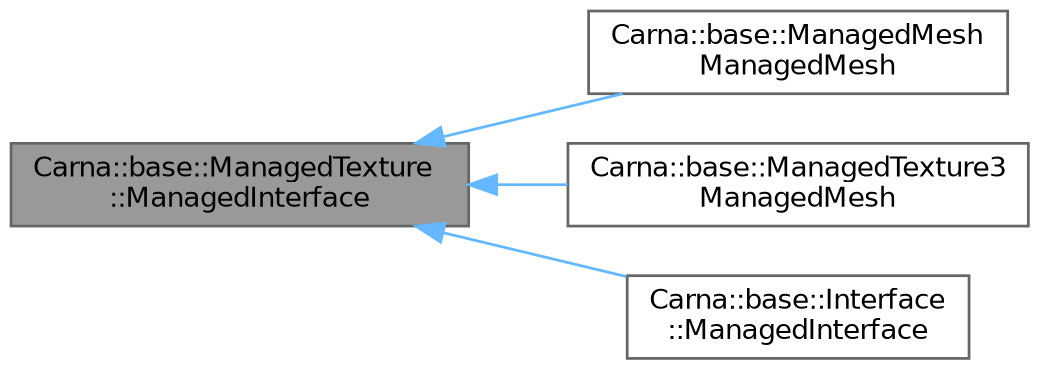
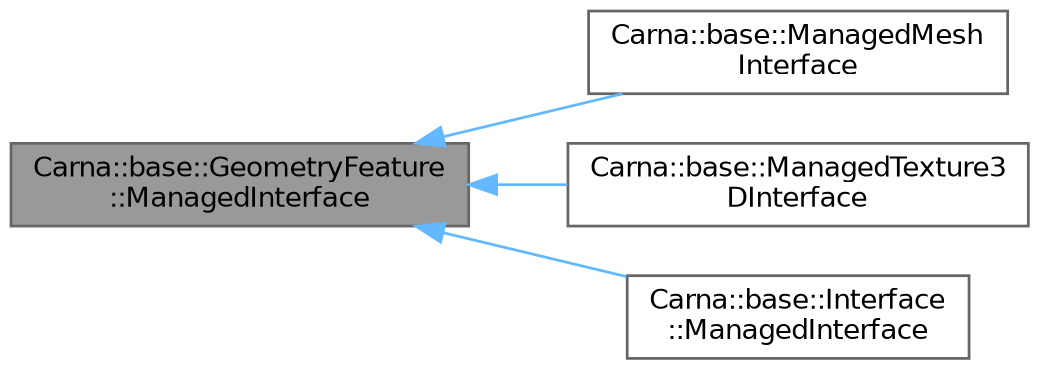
(798, 52) -> (798, 52)
(240, 185) -> (240, 185)
(798, 185) -> (798, 185)
